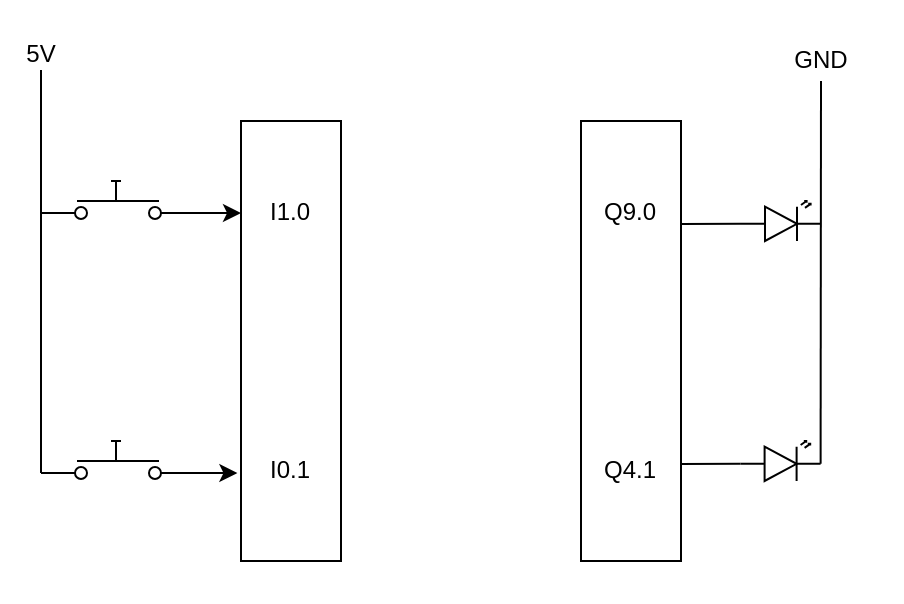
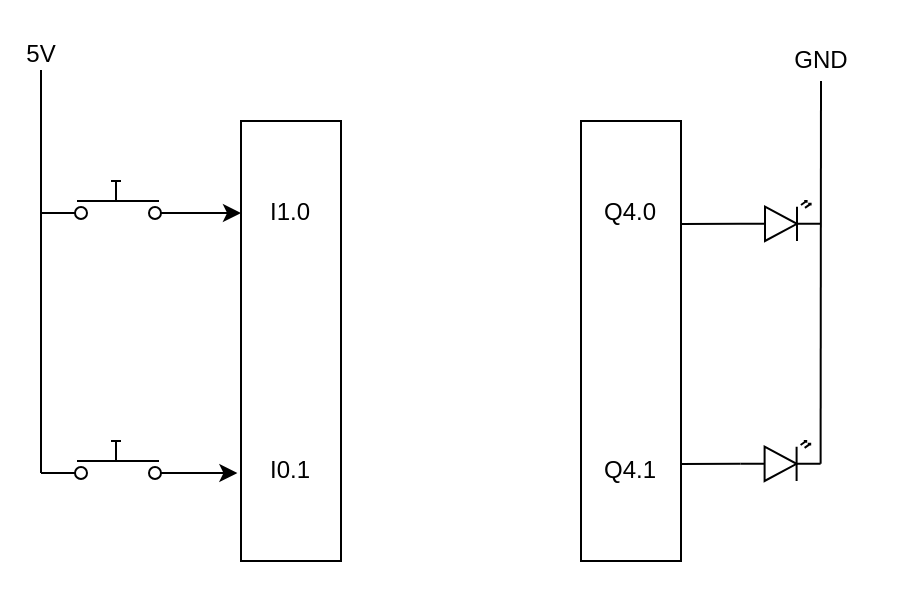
(631, 341) -> (631, 341)
